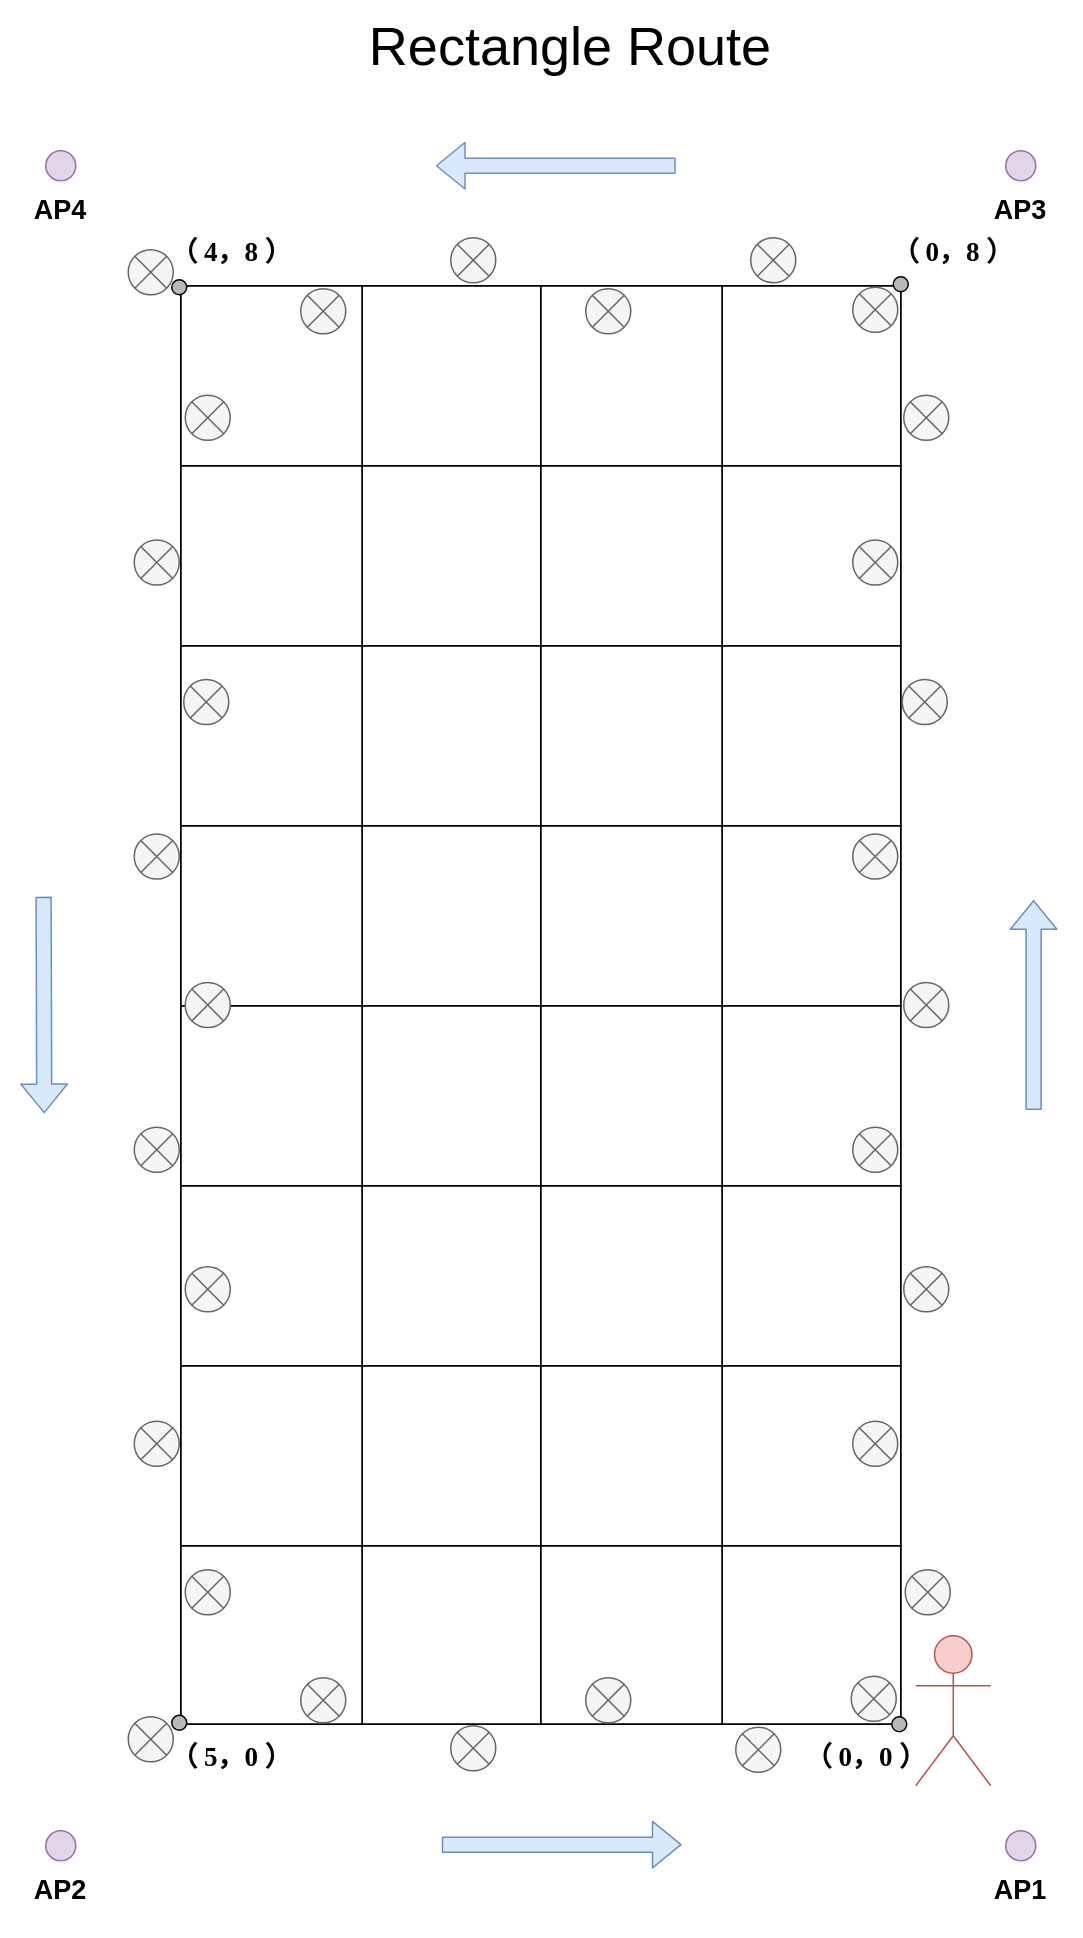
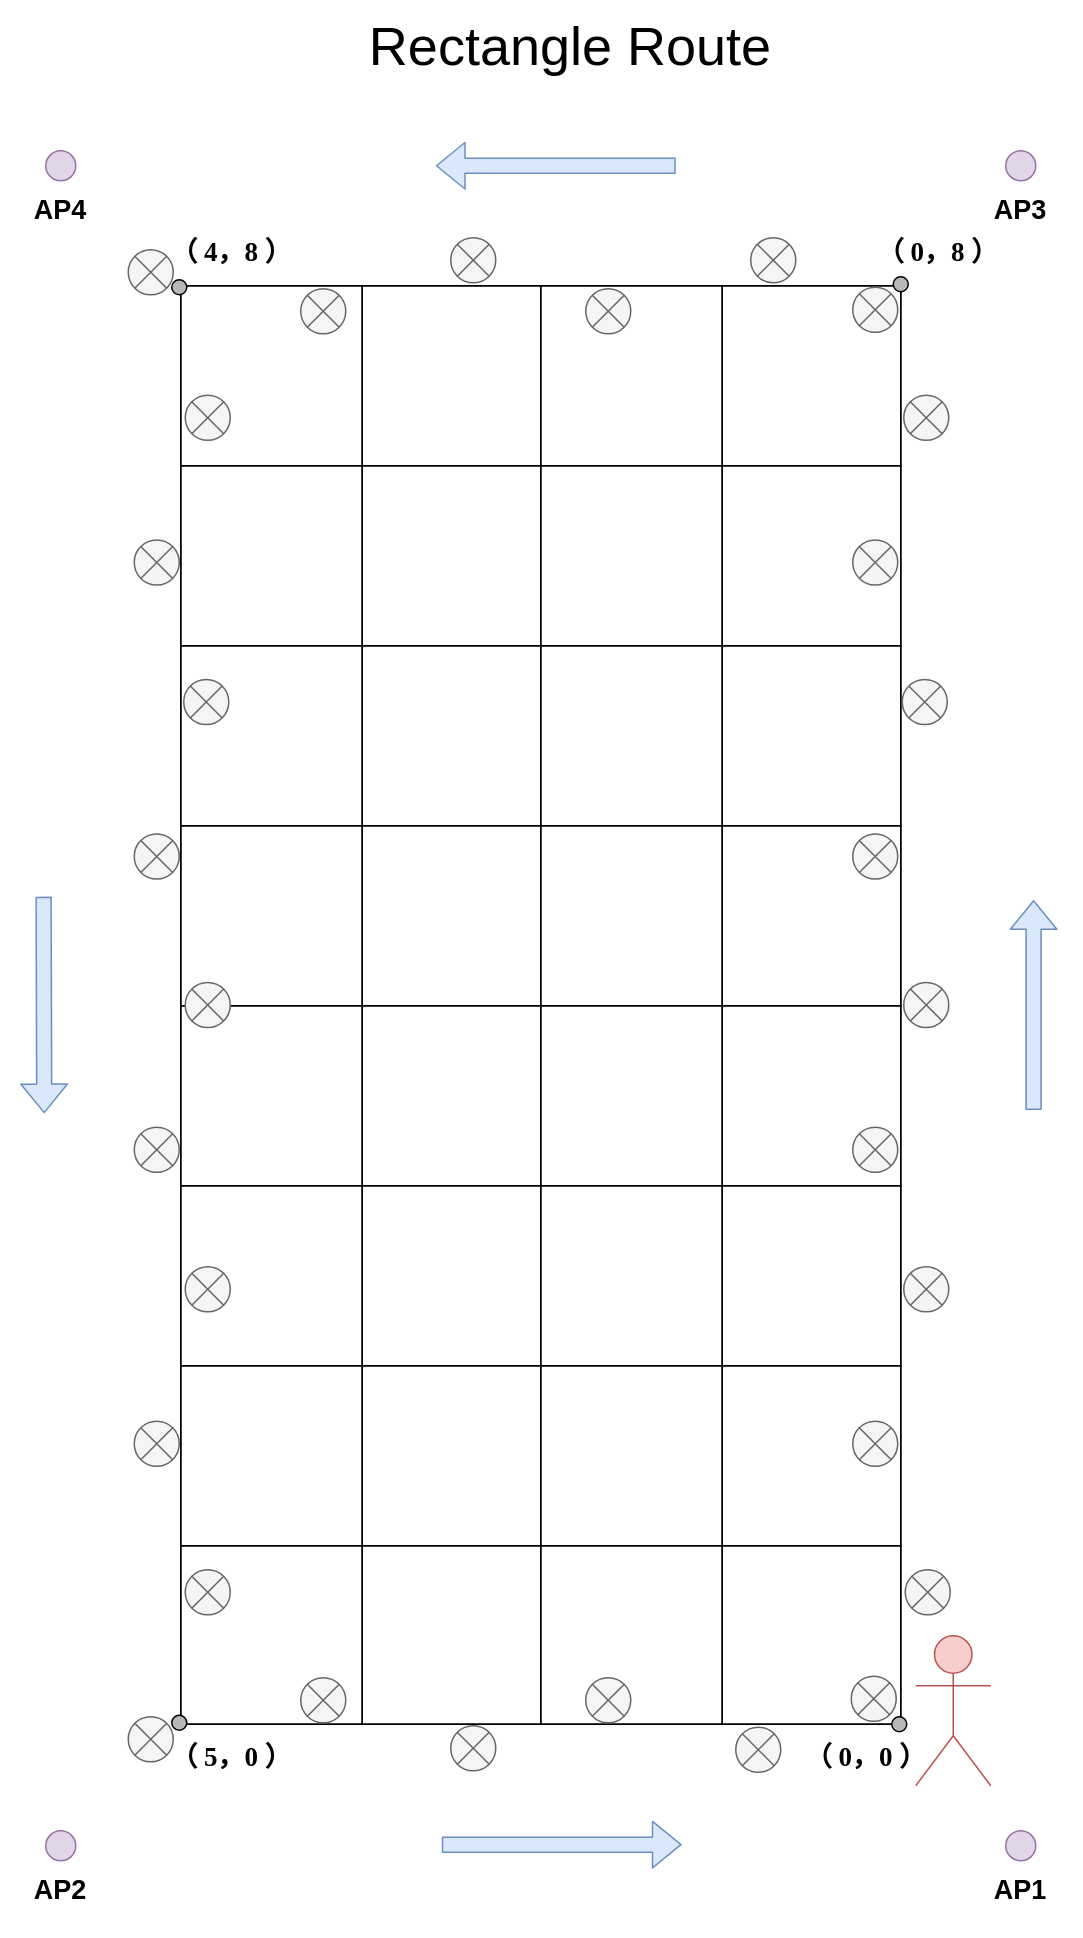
(953, 253) -> (938, 253)
